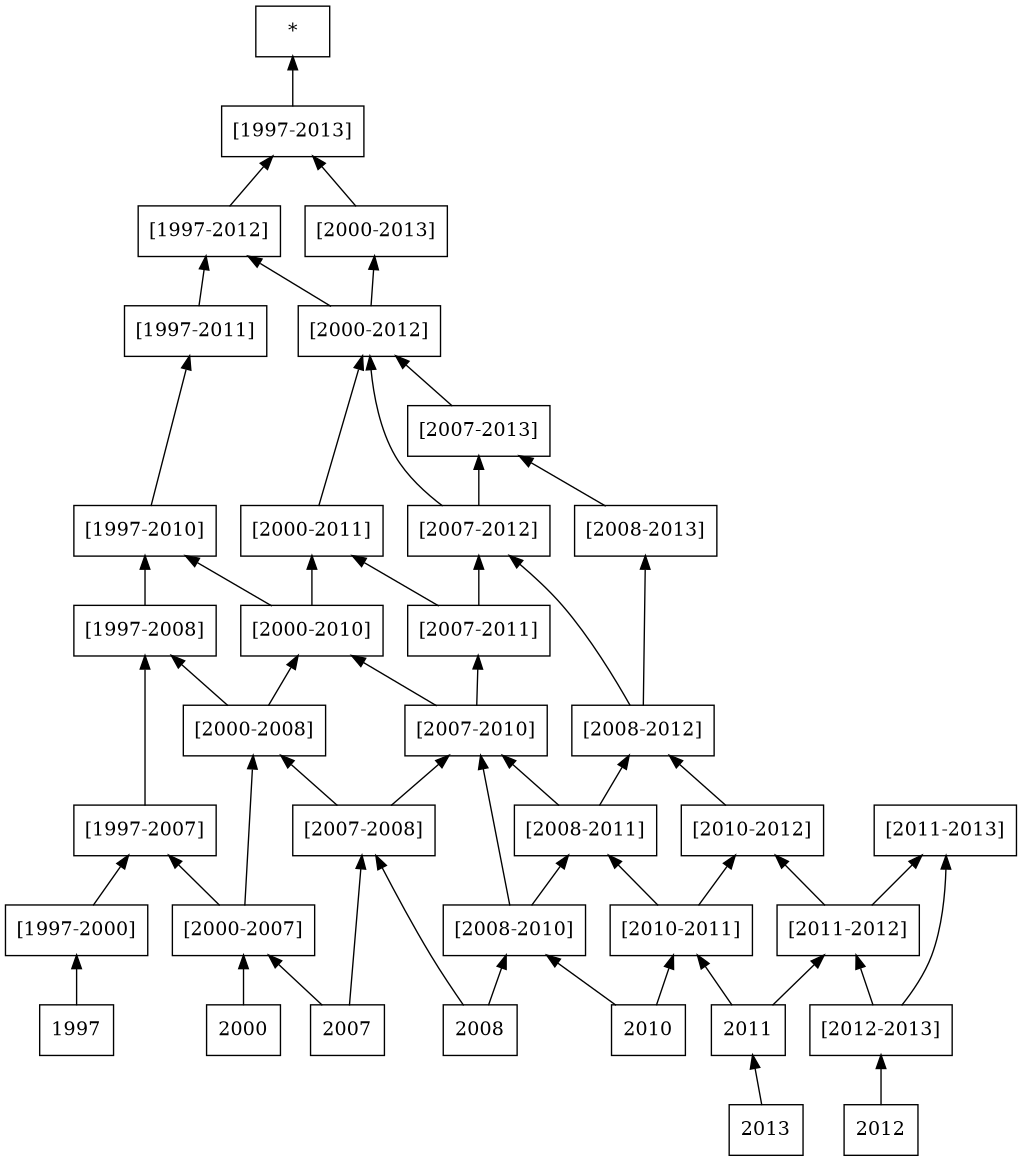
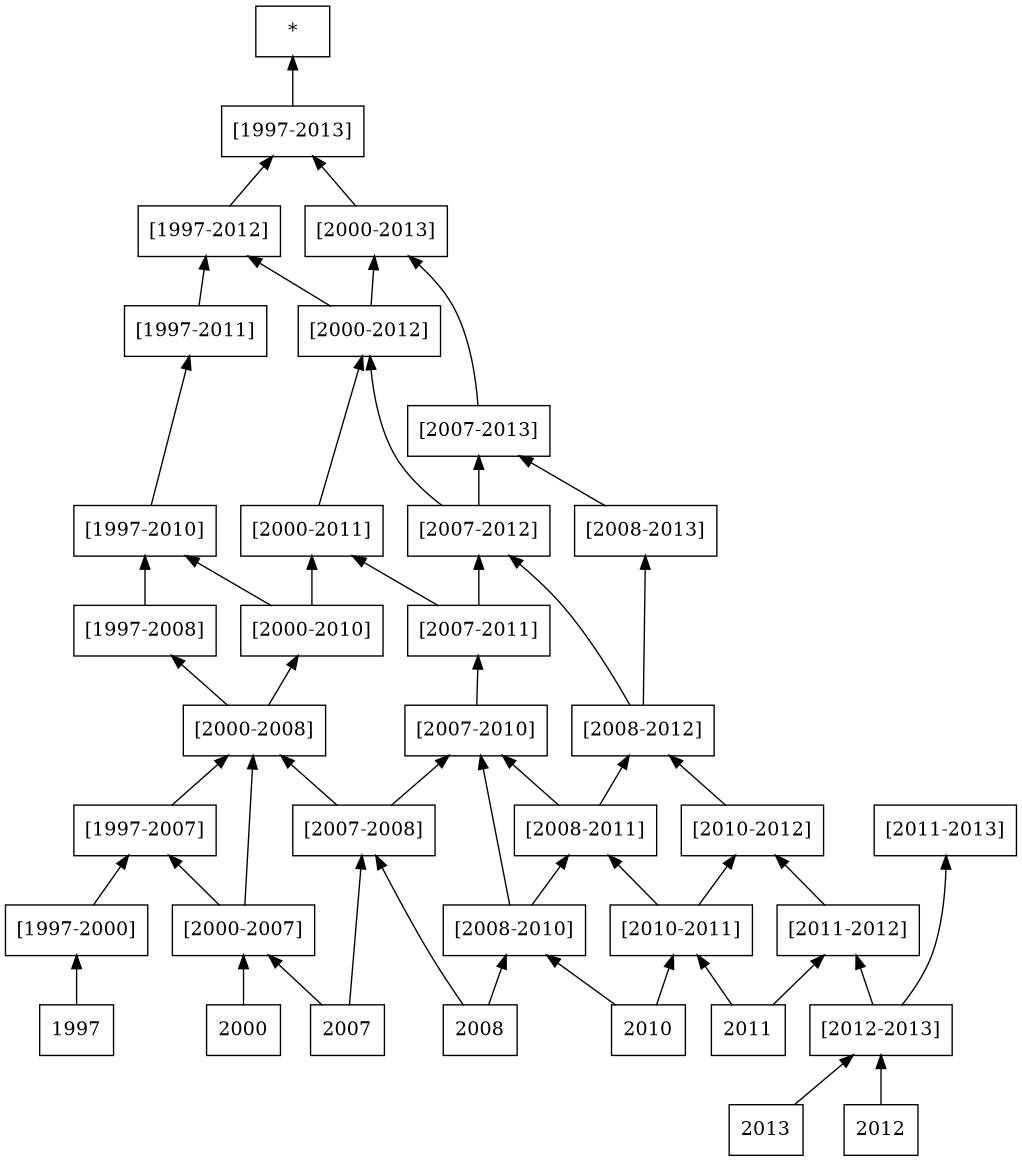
(429, 386) -> (463, 329)
(400, 684) -> none
(145, 738) -> (195, 785)
(892, 885) -> none
(758, 1087) -> (818, 1084)
